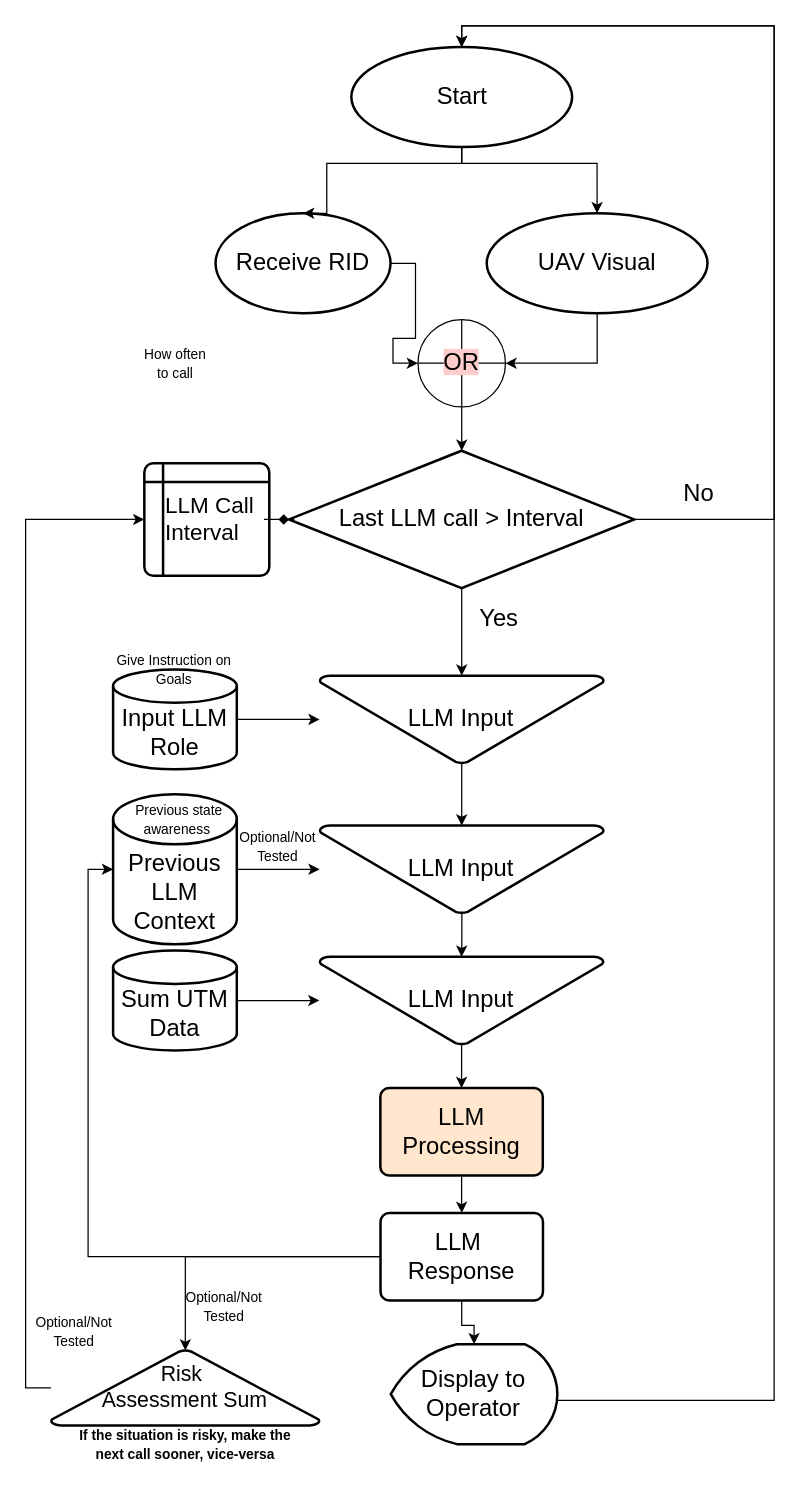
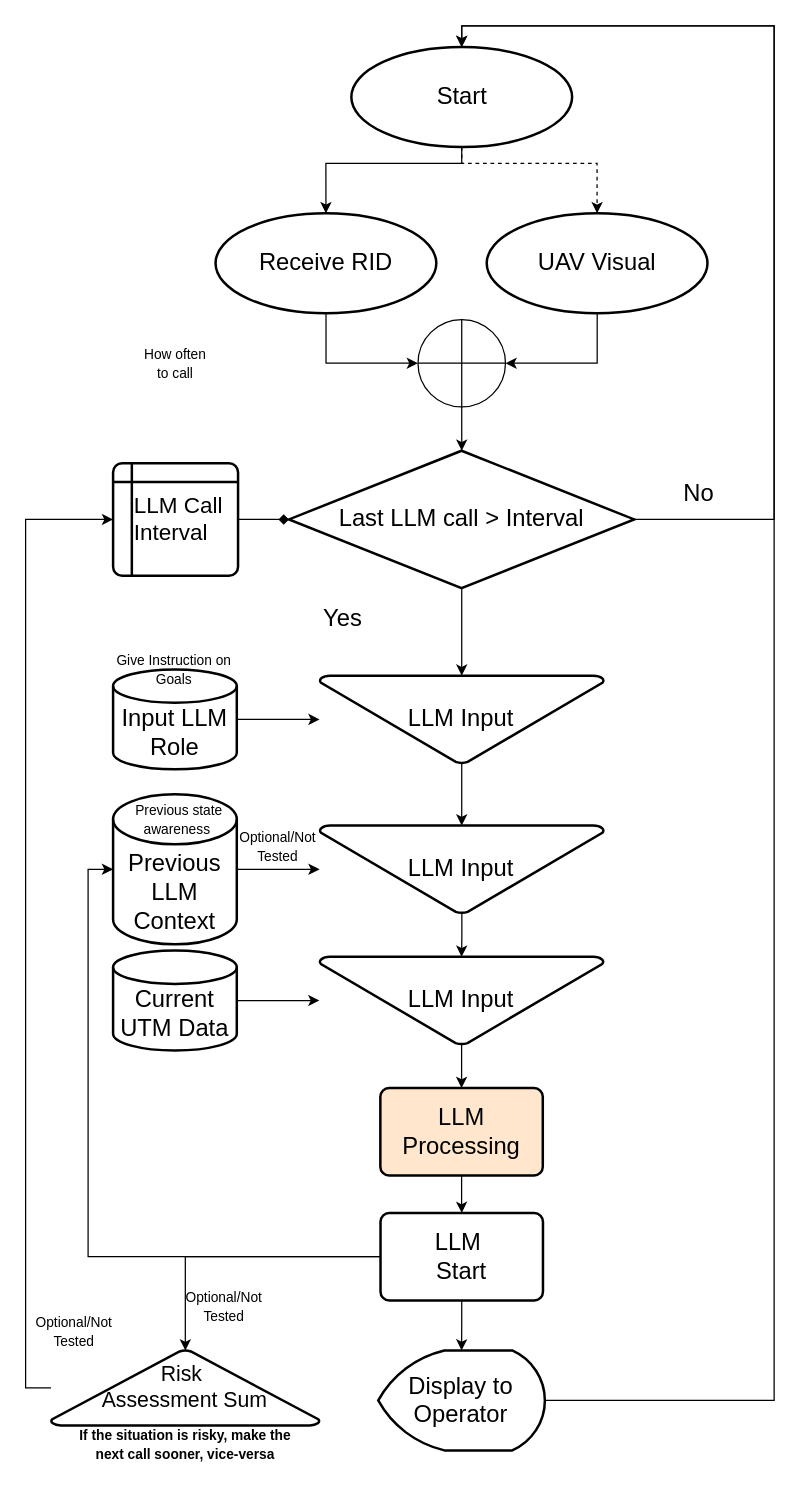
(551, 163) -> (551, 163)
(303, 263) -> (326, 263)
(462, 363) -> none
(207, 519) -> (176, 519)
(499, 619) -> (343, 619)
(175, 1001) -> (175, 1001)
(462, 1257) -> (462, 1257)
(474, 1394) -> (462, 1401)
